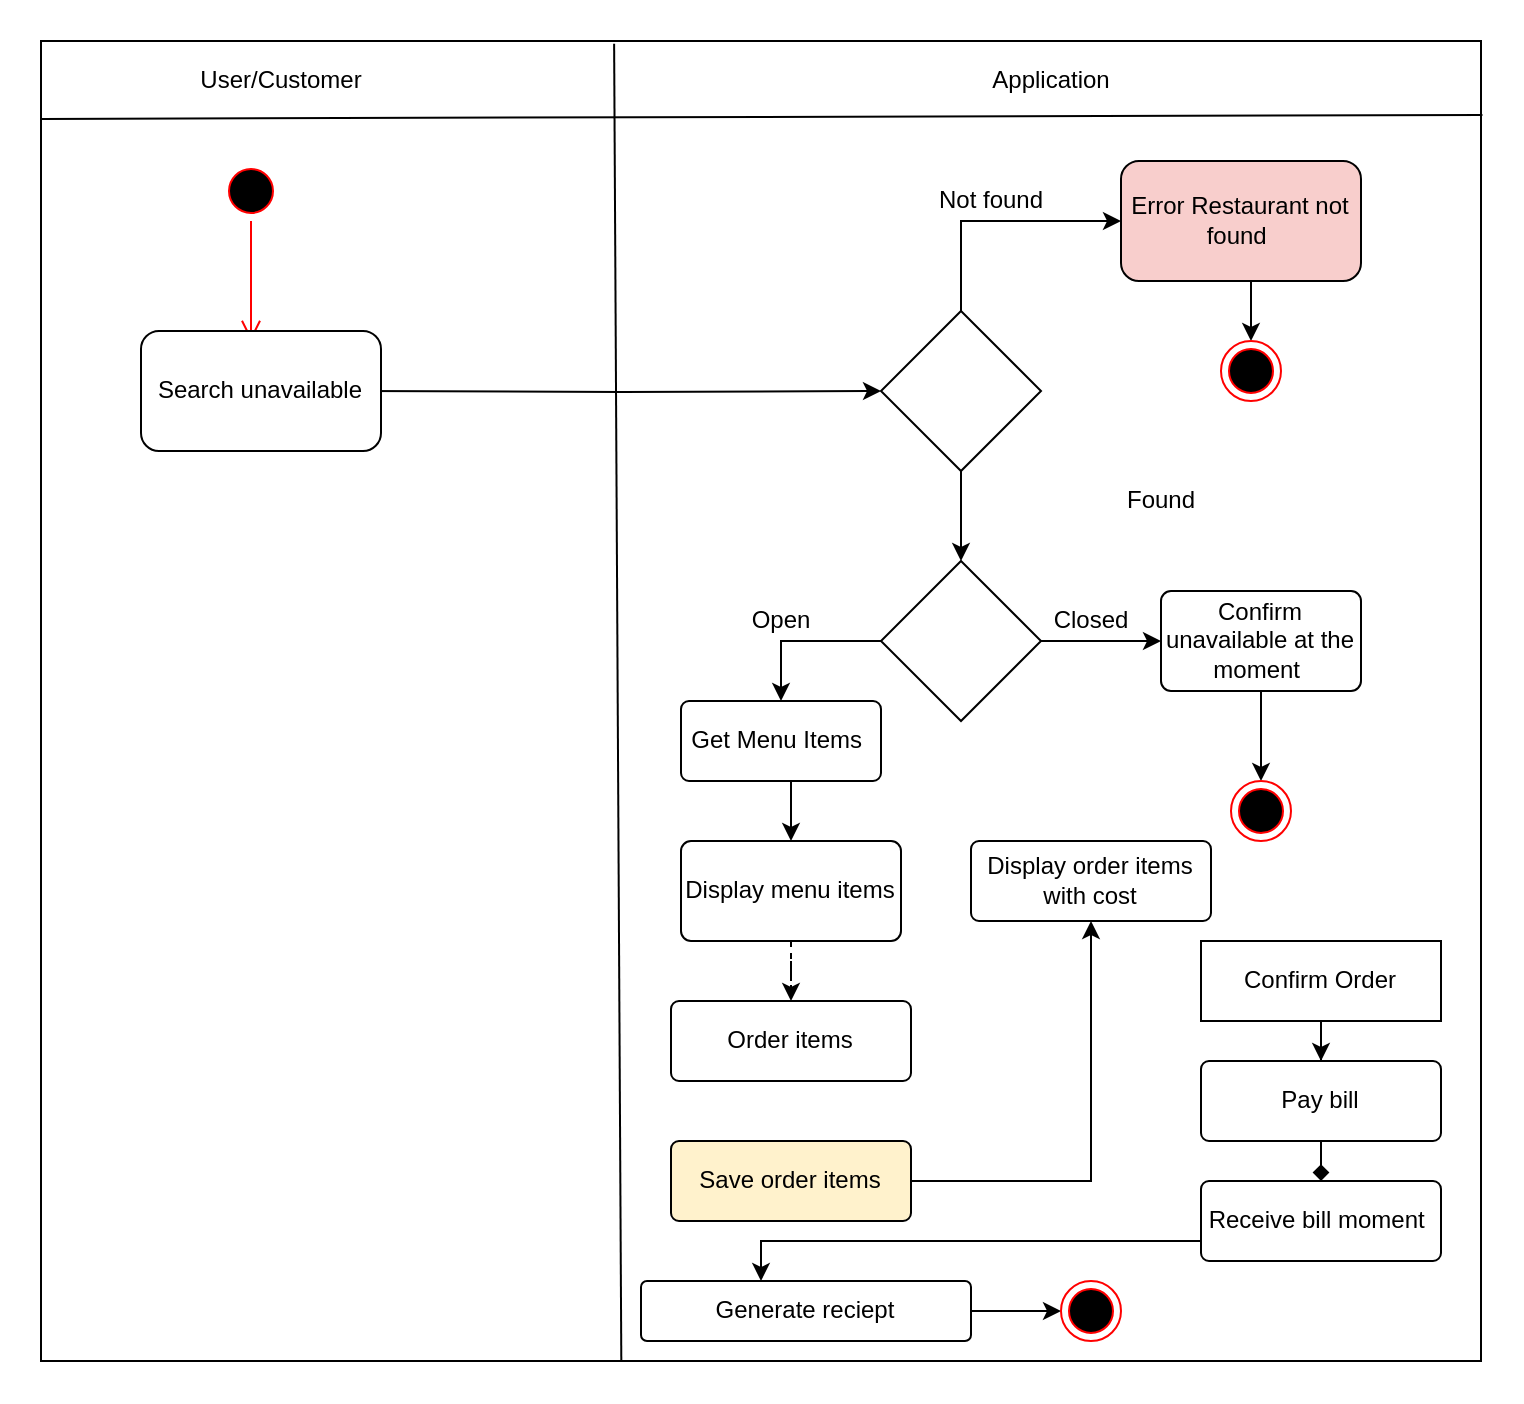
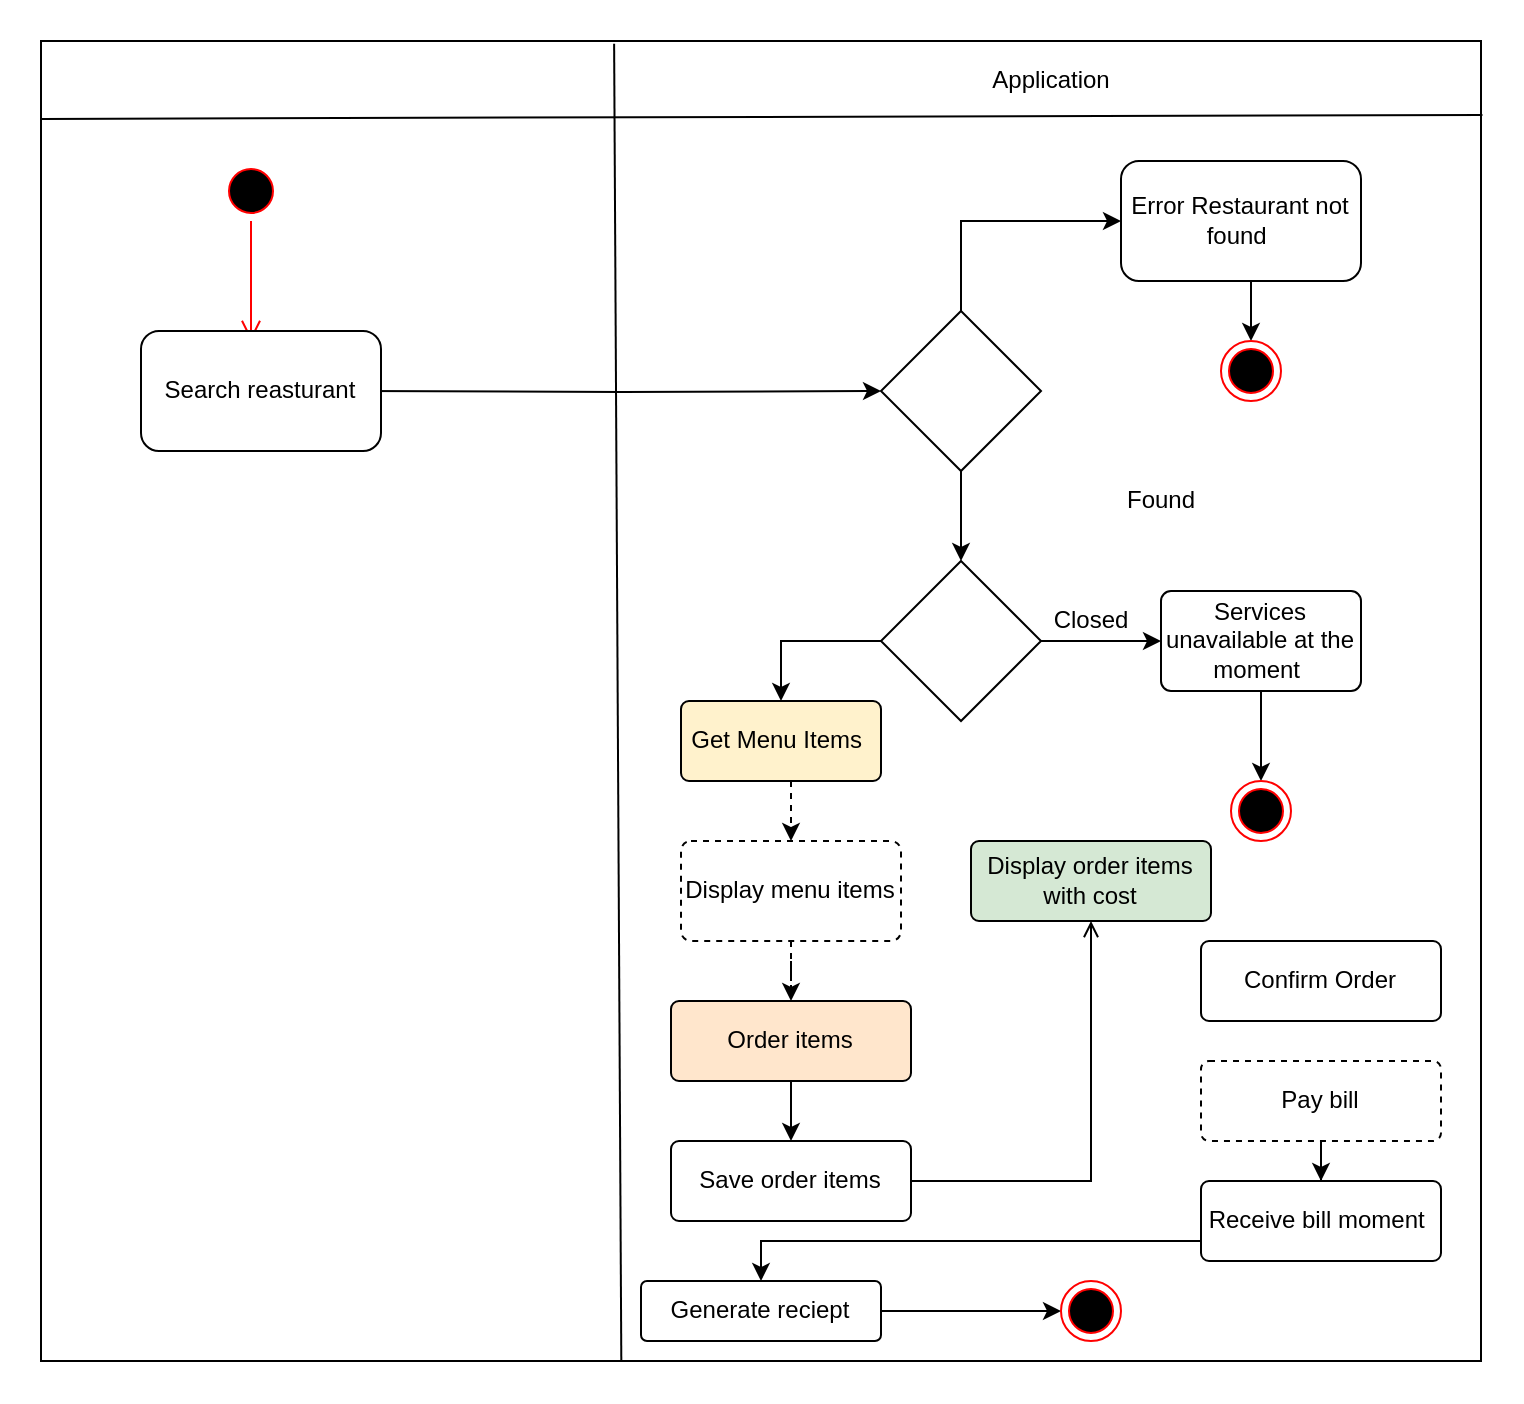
(281, 81) -> none
(991, 201) -> none
(1241, 221) -> (1241, 221)
(261, 391) -> (261, 391)
(781, 621) -> none
(1261, 641) -> (1261, 641)
(781, 741) -> (781, 741)
(791, 806) -> (791, 806)
(1091, 881) -> (1091, 881)
(791, 891) -> (791, 891)
(1091, 936) -> (1091, 932)
(1321, 981) -> (1321, 981)
(791, 1041) -> (791, 1041)
(1321, 1048) -> none
(1321, 1101) -> (1321, 1101)
none -> (791, 1118)
(1321, 1165) -> (1321, 1166)
(791, 1181) -> (791, 1181)
(806, 1311) -> (761, 1311)
